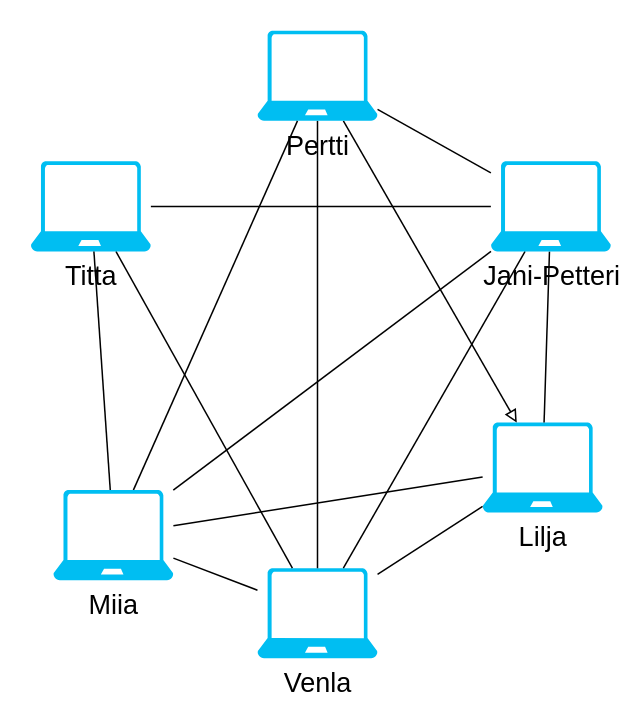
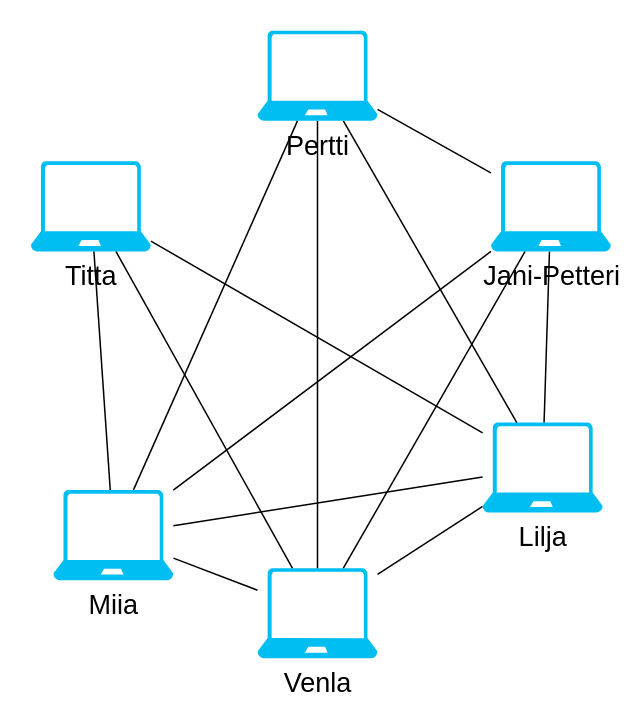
(320, 206) -> none
none -> (315, 336)
(509, 410) -> (512, 415)
